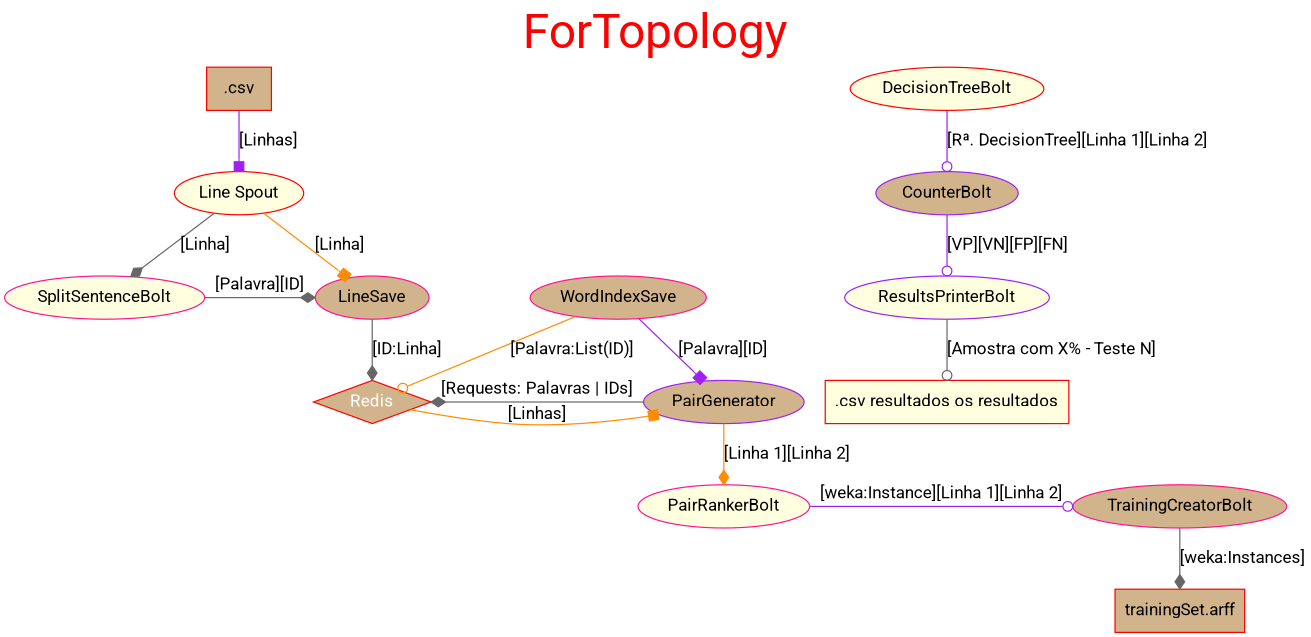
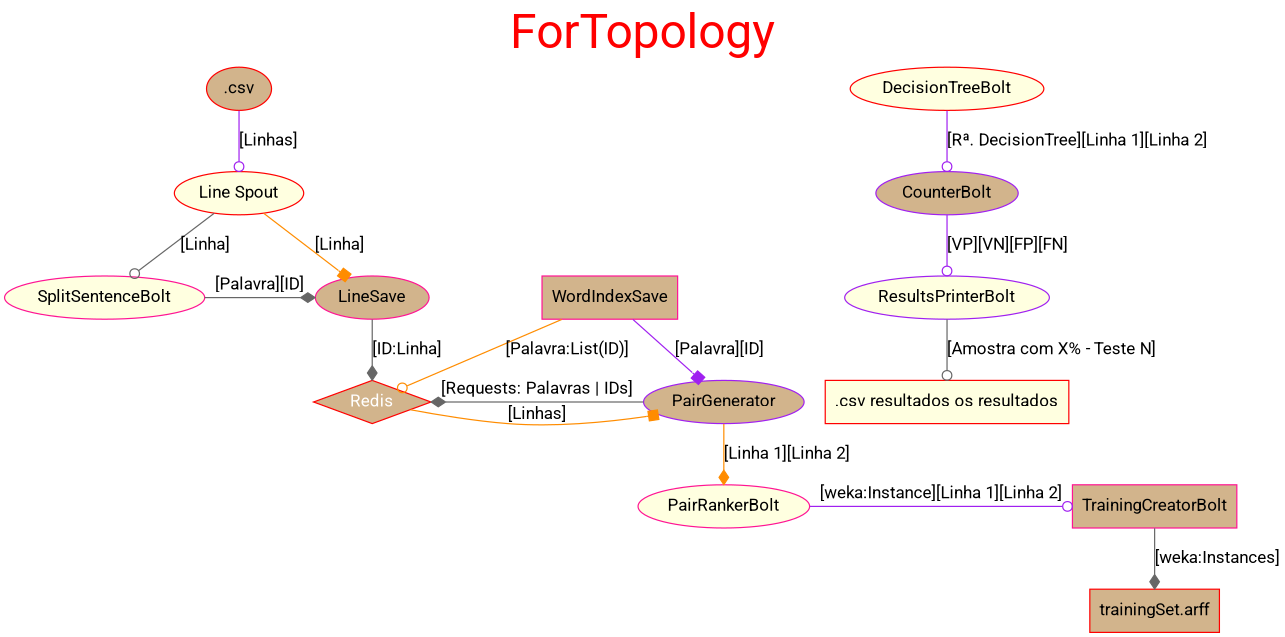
(239, 89) -> (239, 89)
(239, 135) -> (239, 136)
(178, 240) -> (176, 242)
(618, 298) -> (610, 298)
(1180, 506) -> (1155, 506)
